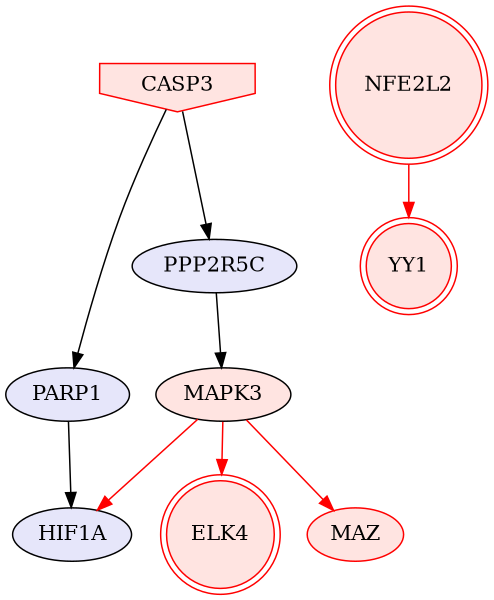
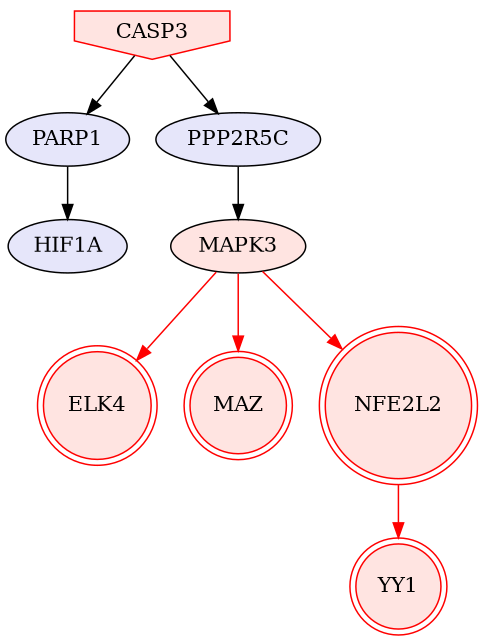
(153, 460) -> (297, 305)
(355, 535) -> (238, 406)
